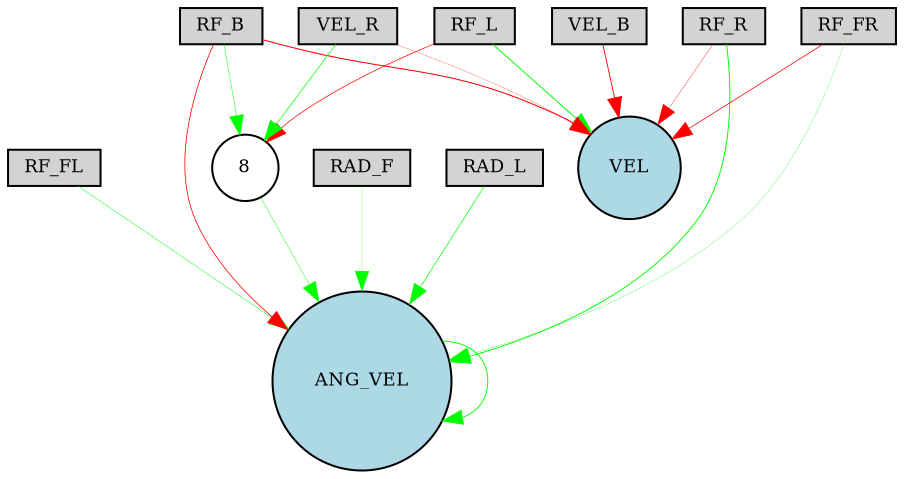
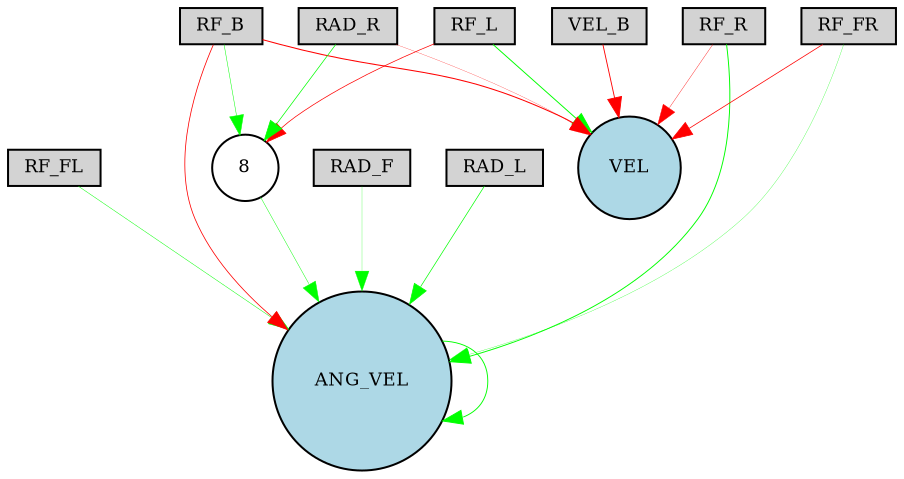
(348, 26) -> (348, 26)
